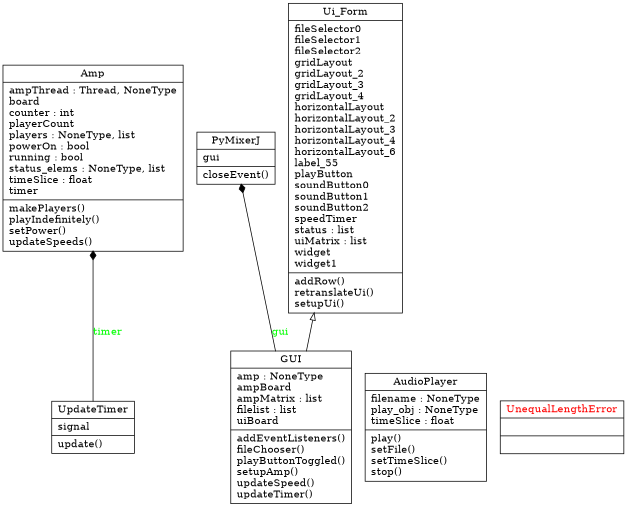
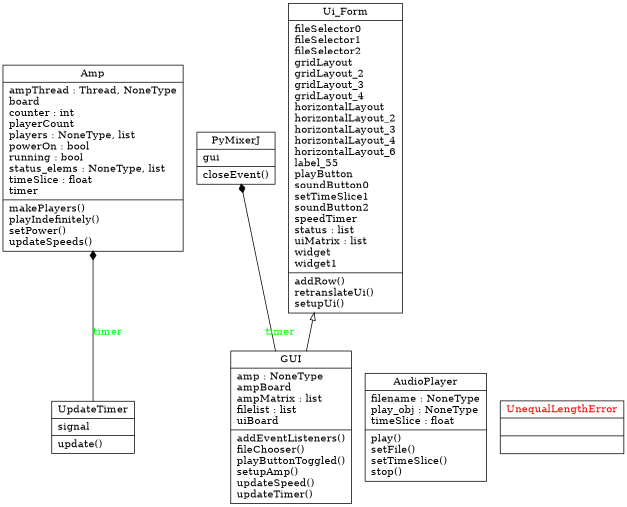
(332, 197) -> (332, 197)
(280, 332) -> (280, 332)
